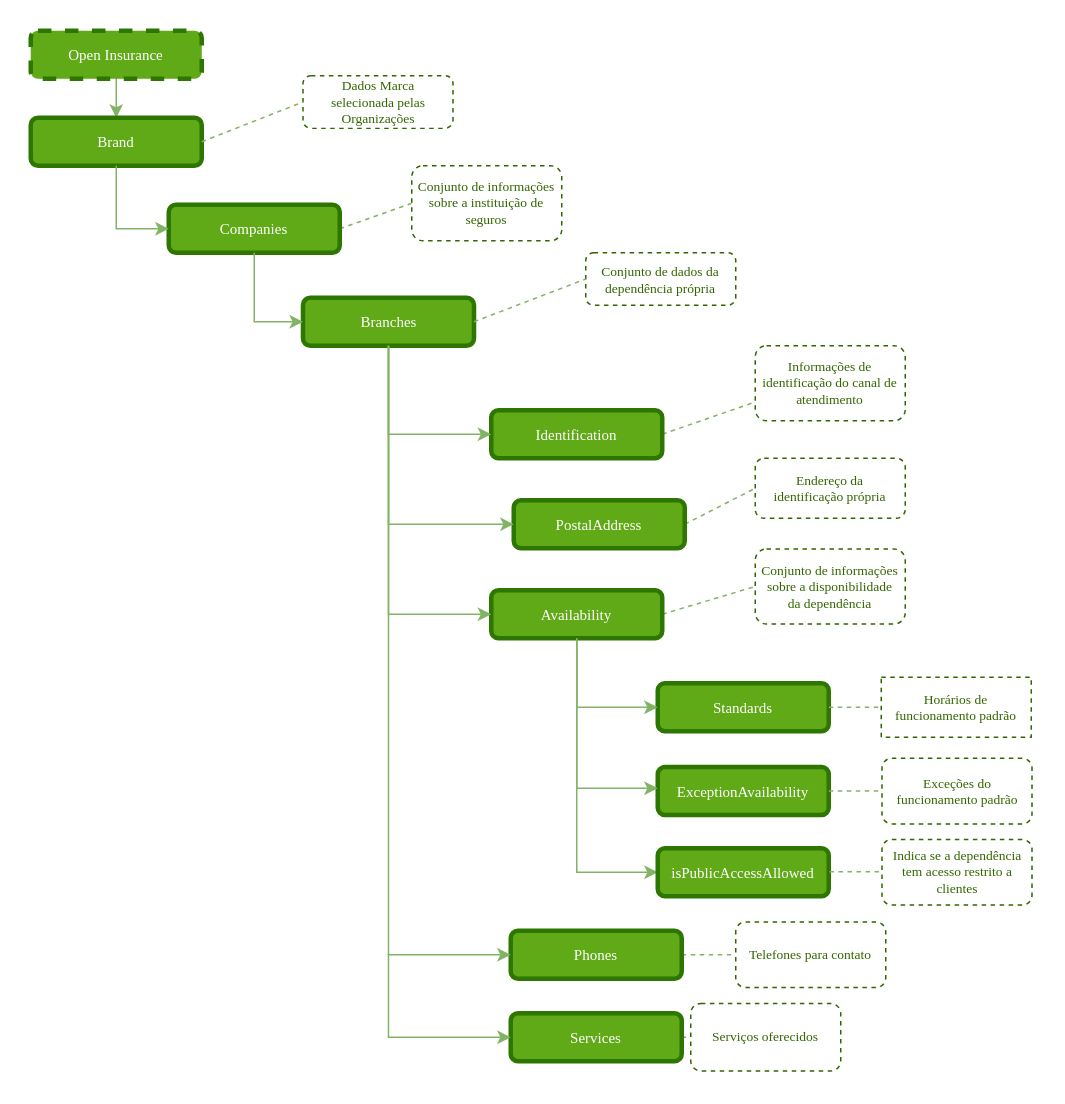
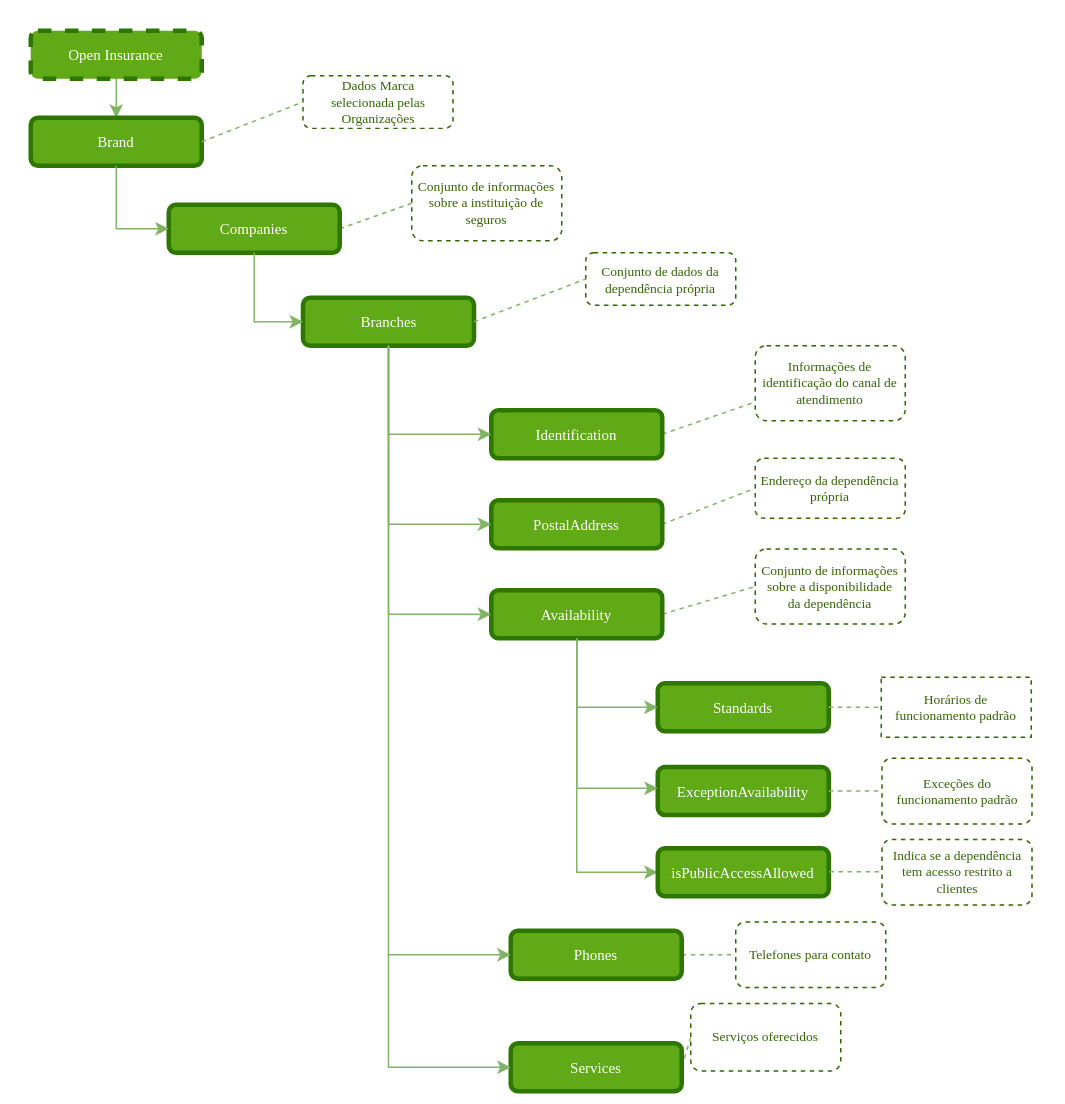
(830, 488) -> (830, 488)
(599, 524) -> (577, 524)
(596, 1037) -> (596, 1067)
